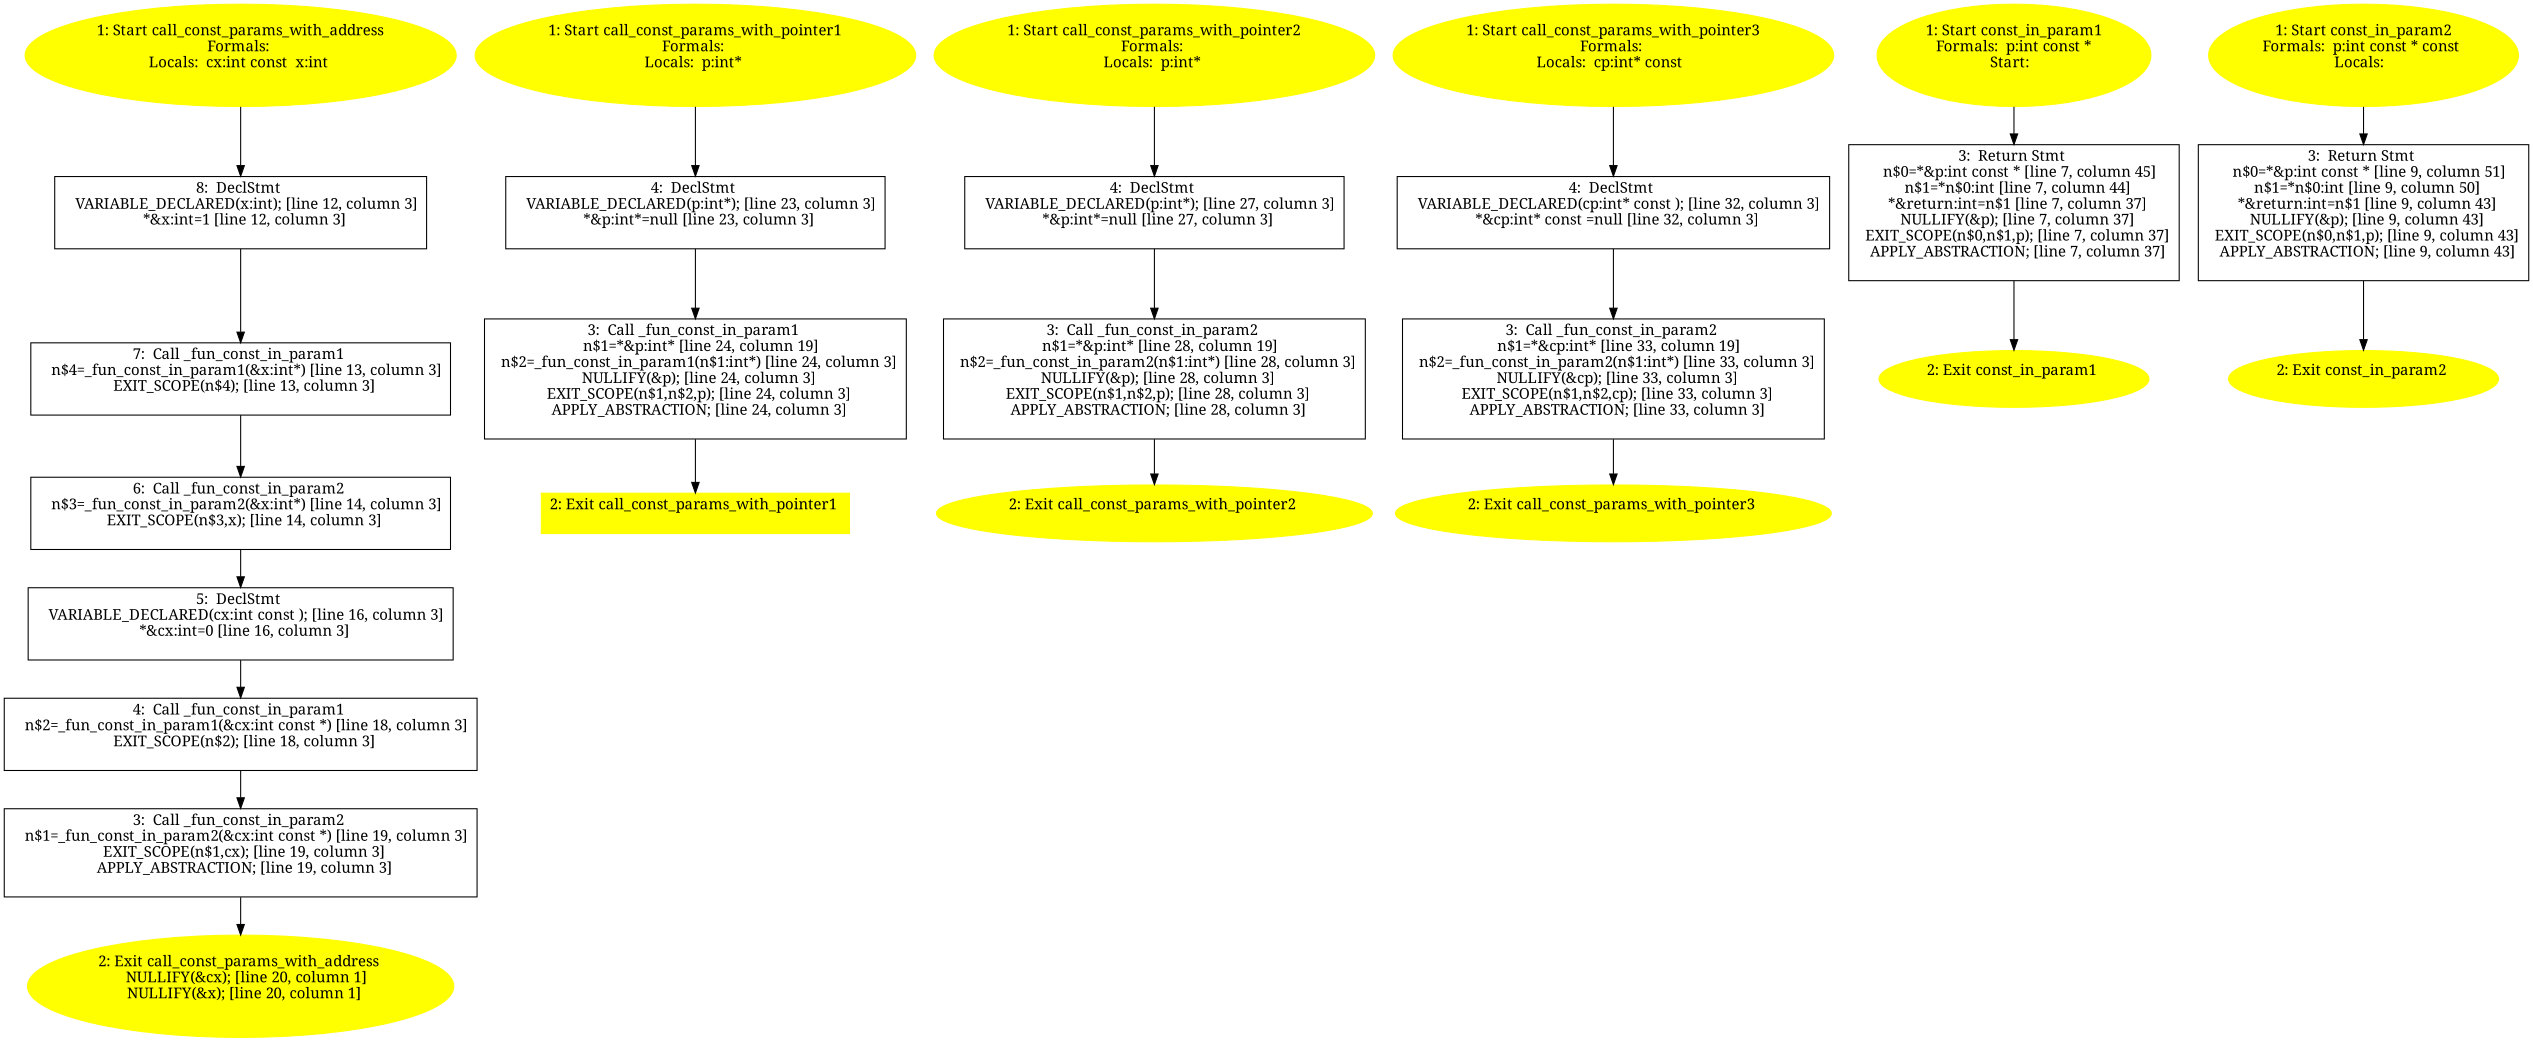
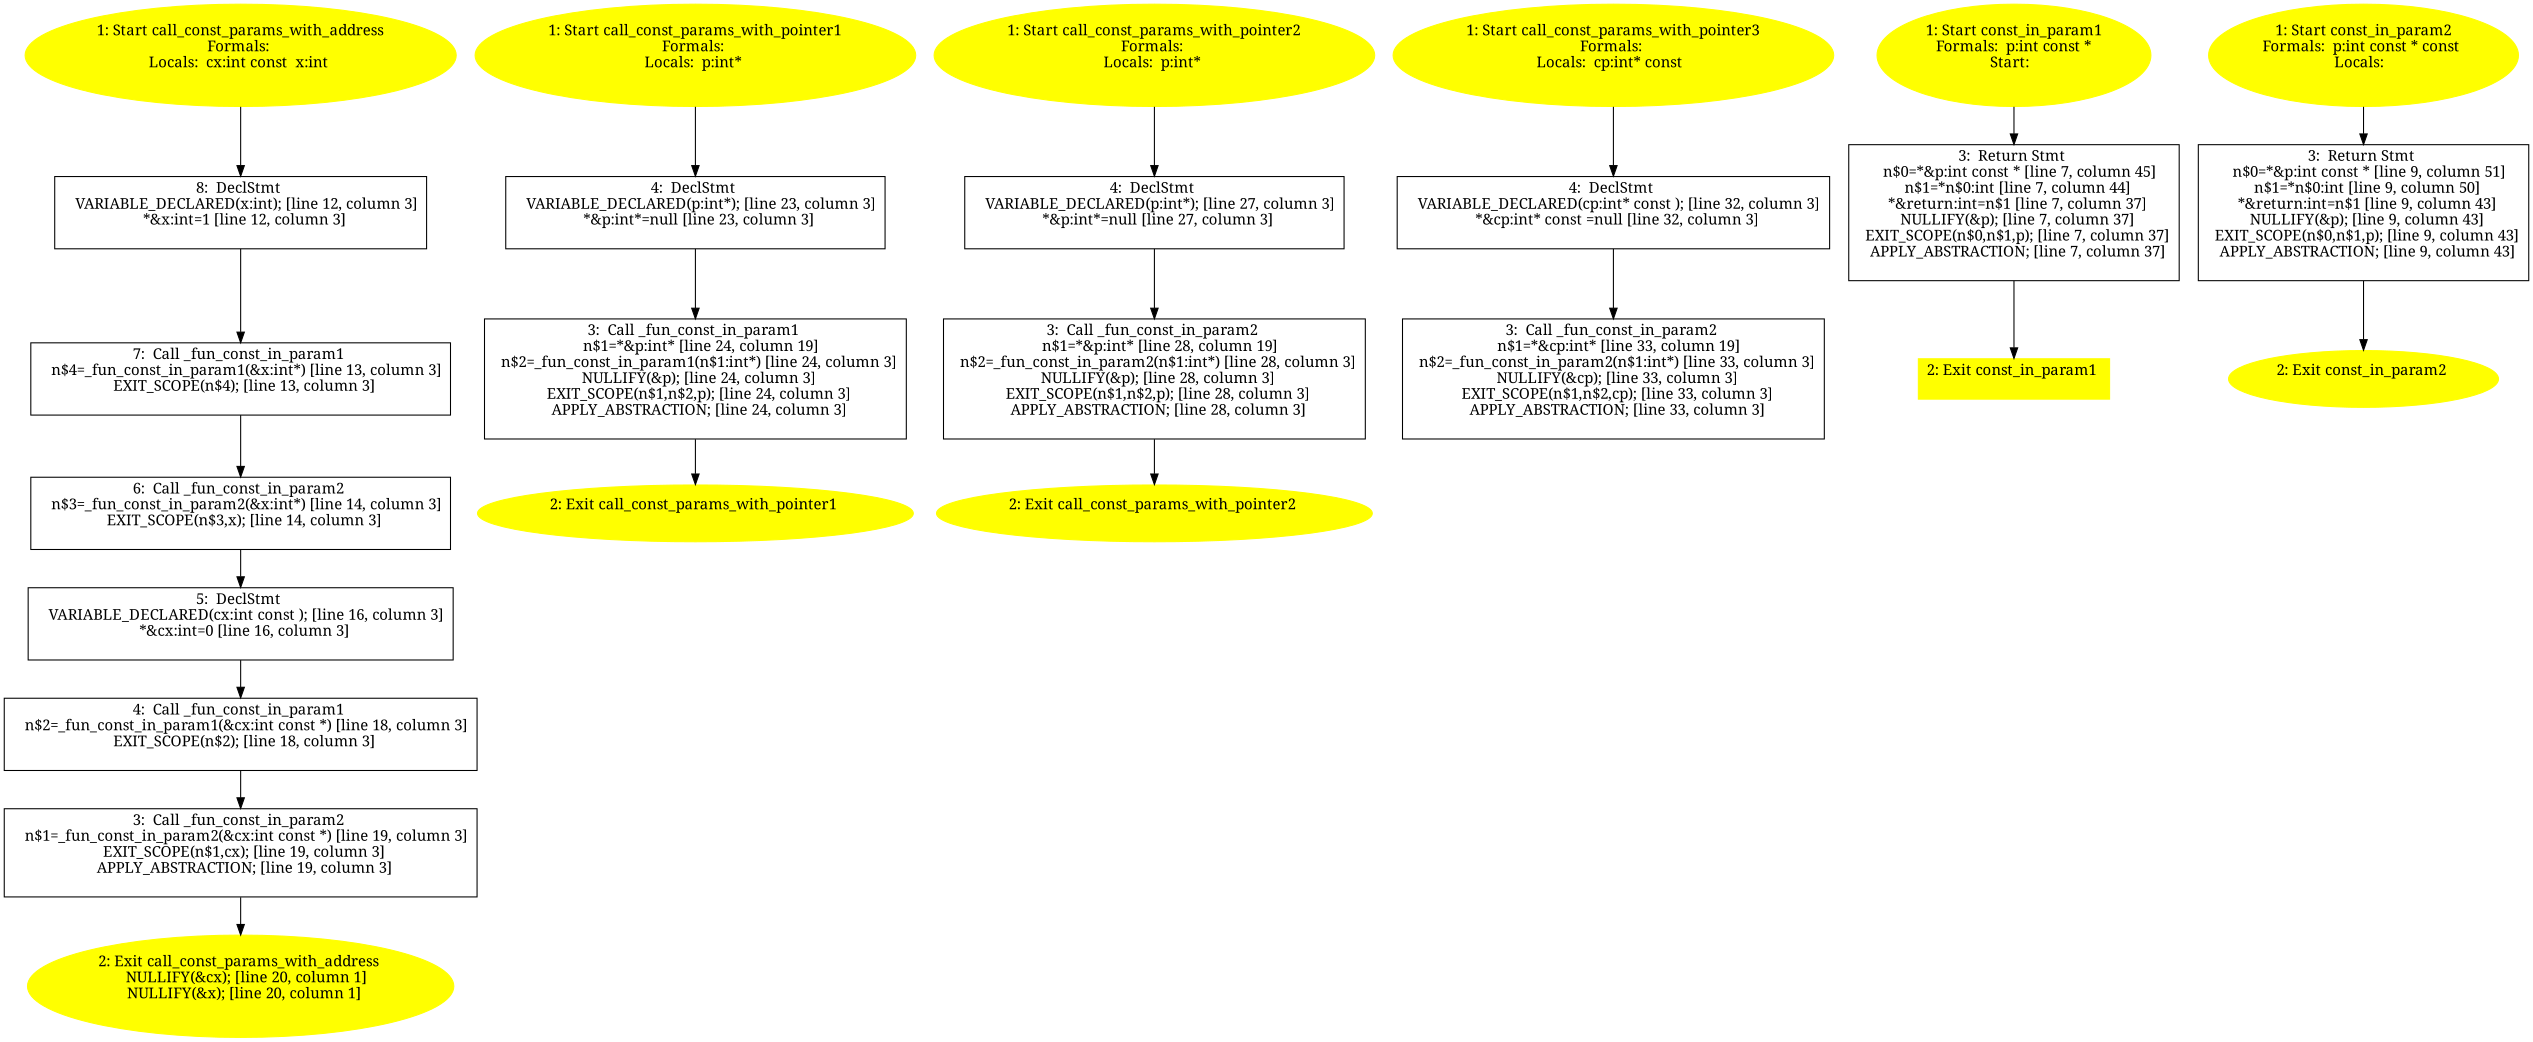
(2014, 379) -> (2014, 379)
(695, 513) -> (695, 513)
(1613, 513) -> none
